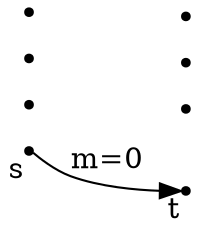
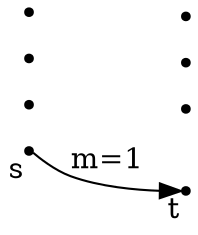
(107, 160) -> (107, 160)
